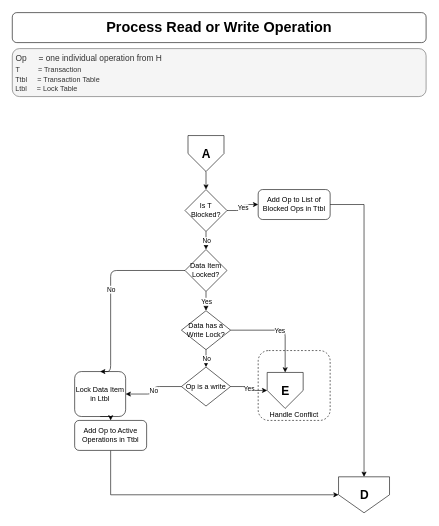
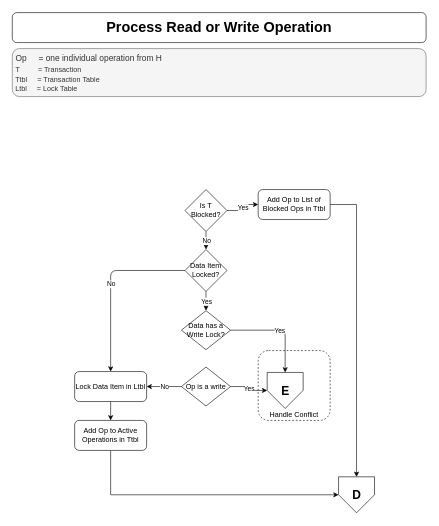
(206, 153) -> none
(206, 172) -> none
(206, 358) -> none
(100, 394) -> (111, 386)
(364, 495) -> (357, 495)
